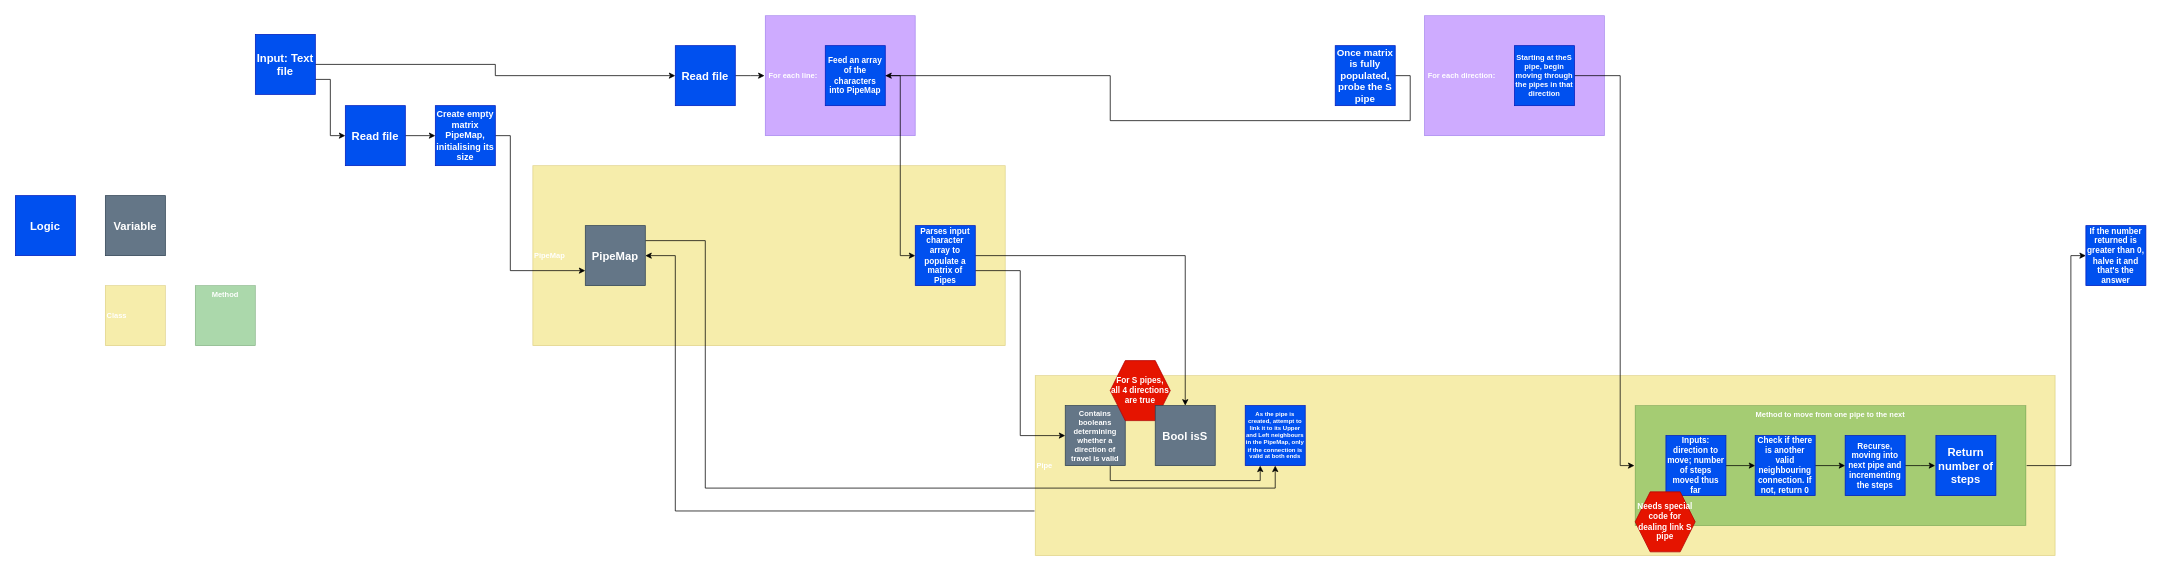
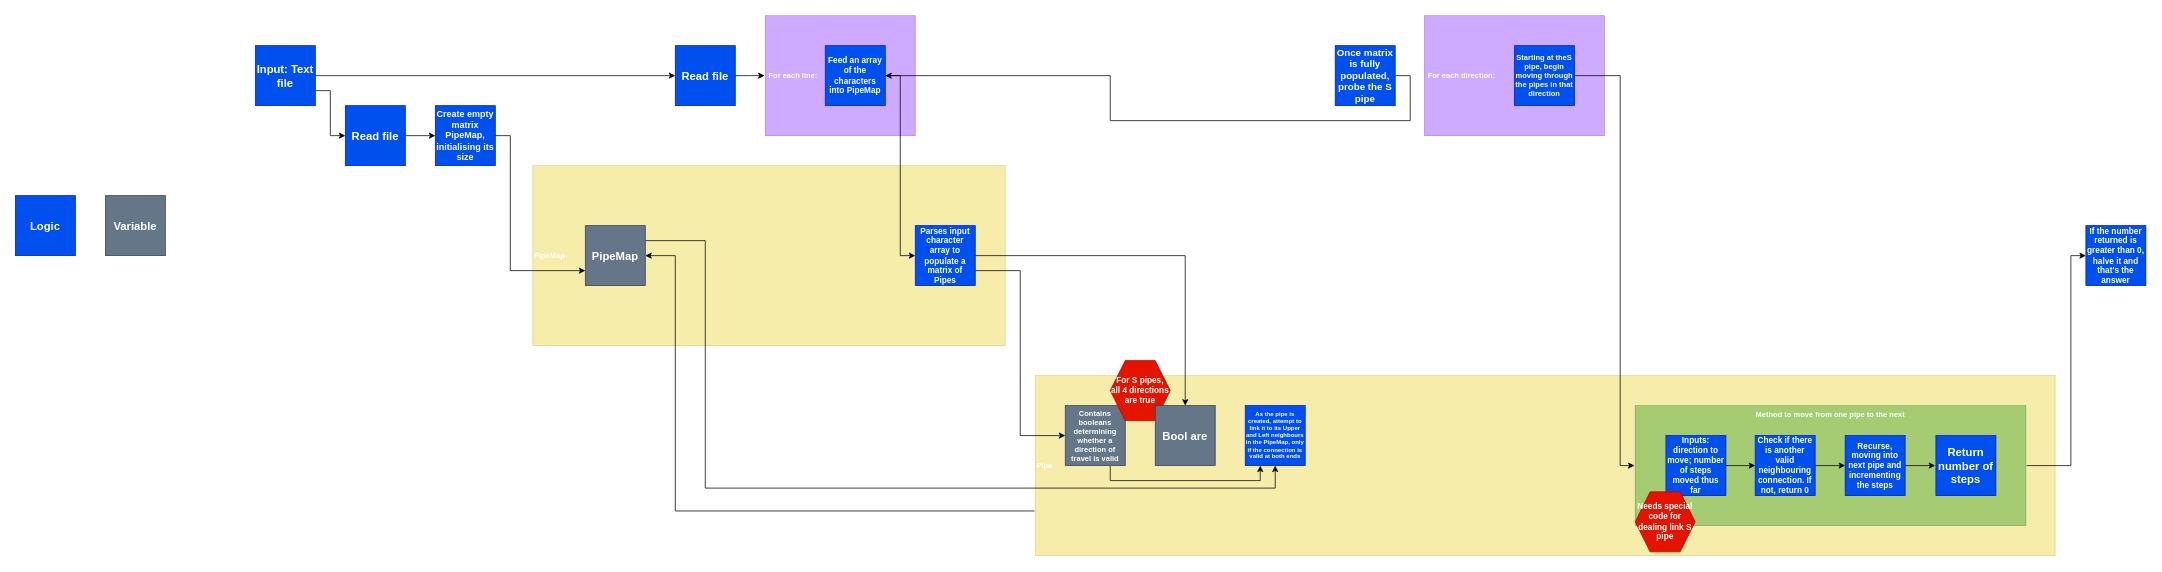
(285, 64) -> (285, 75)
(135, 315) -> none
(225, 315) -> none
(1185, 435) -> (1185, 435)
